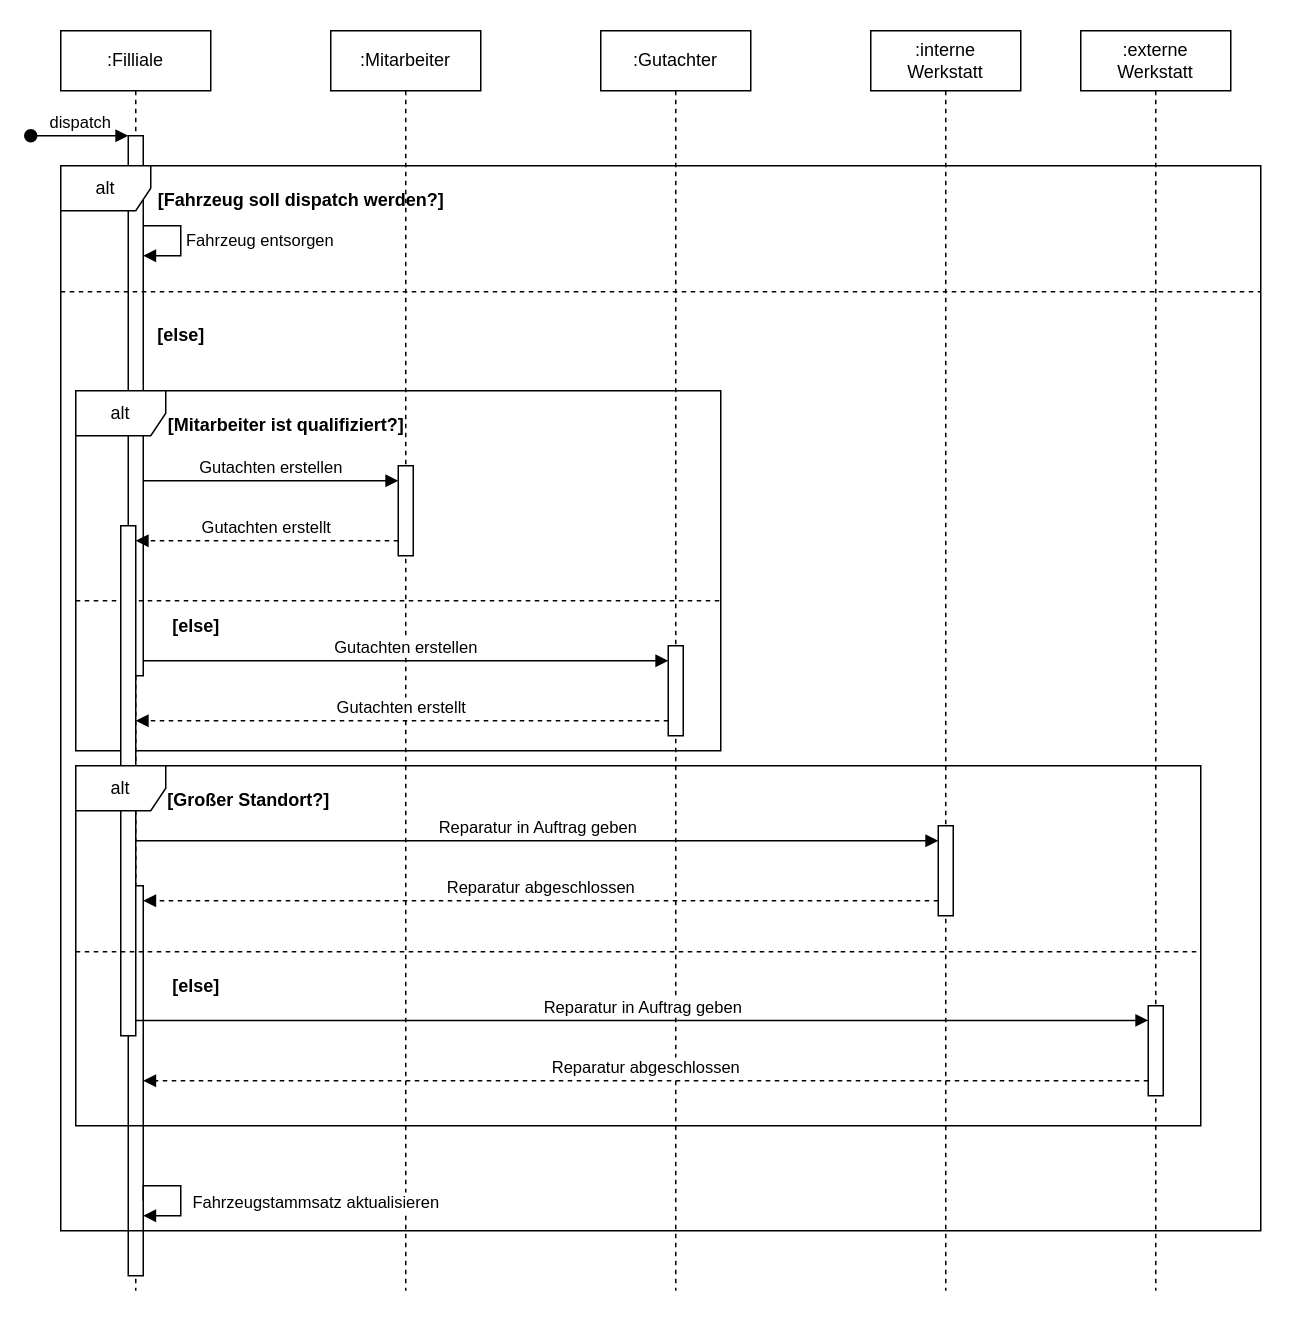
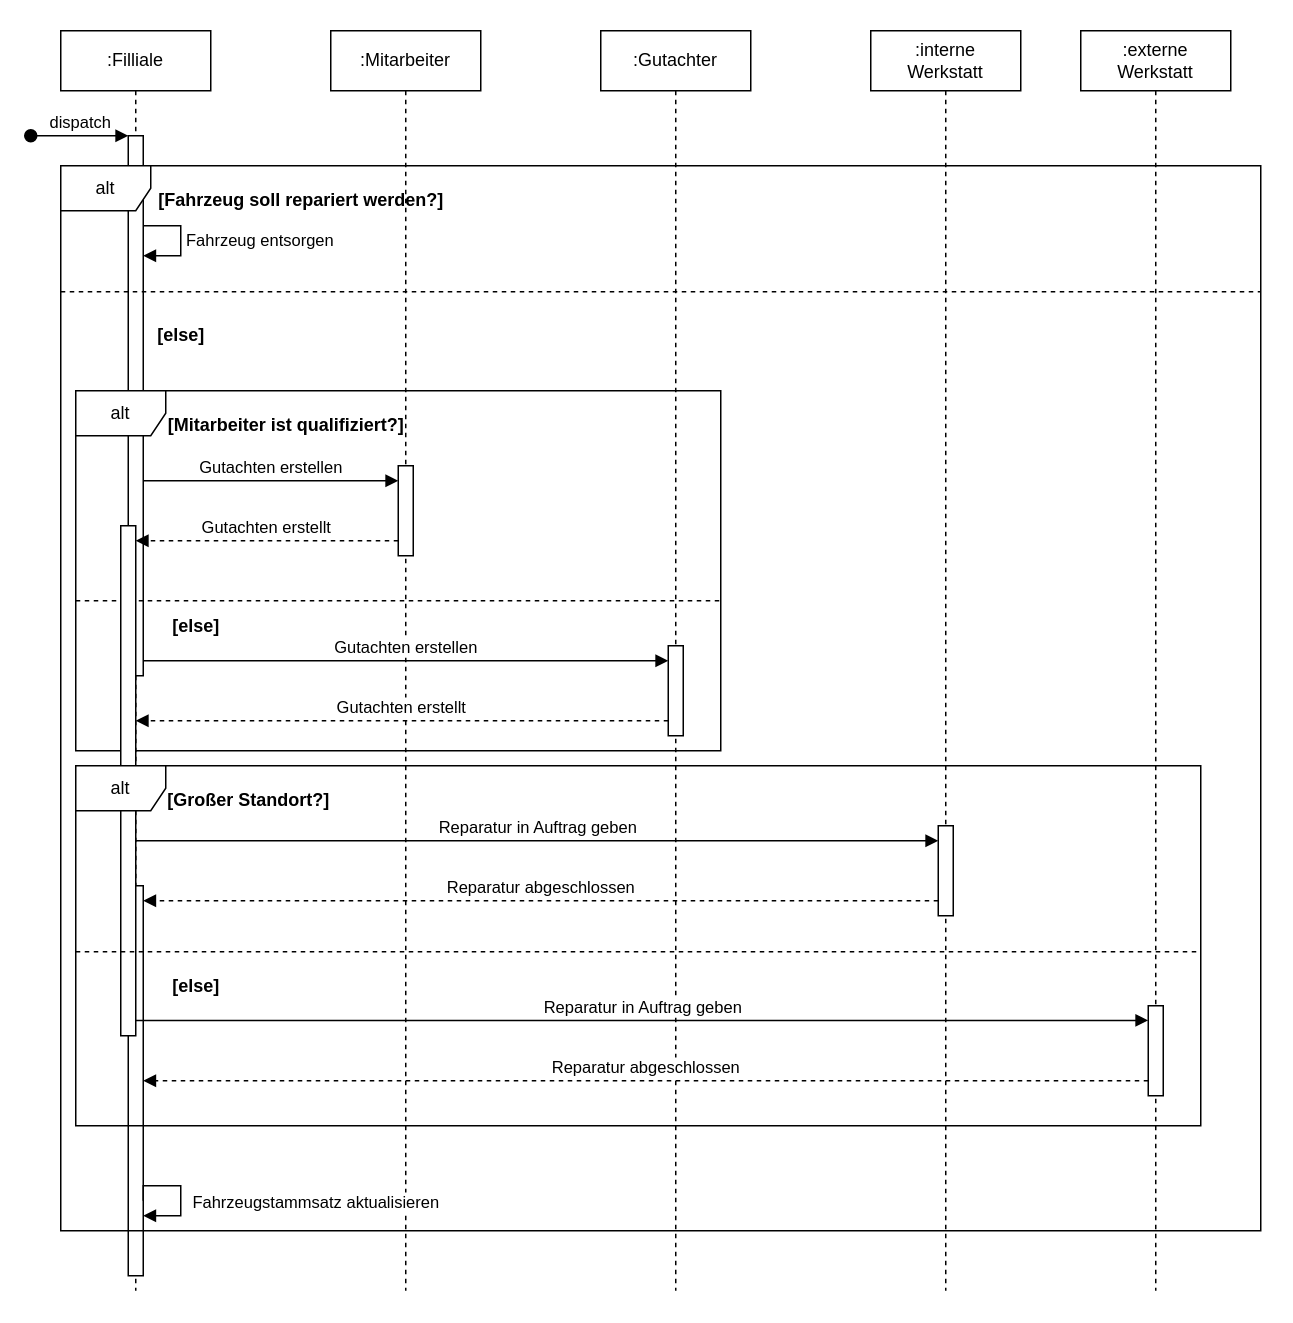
(302, 200) -> (302, 200)
